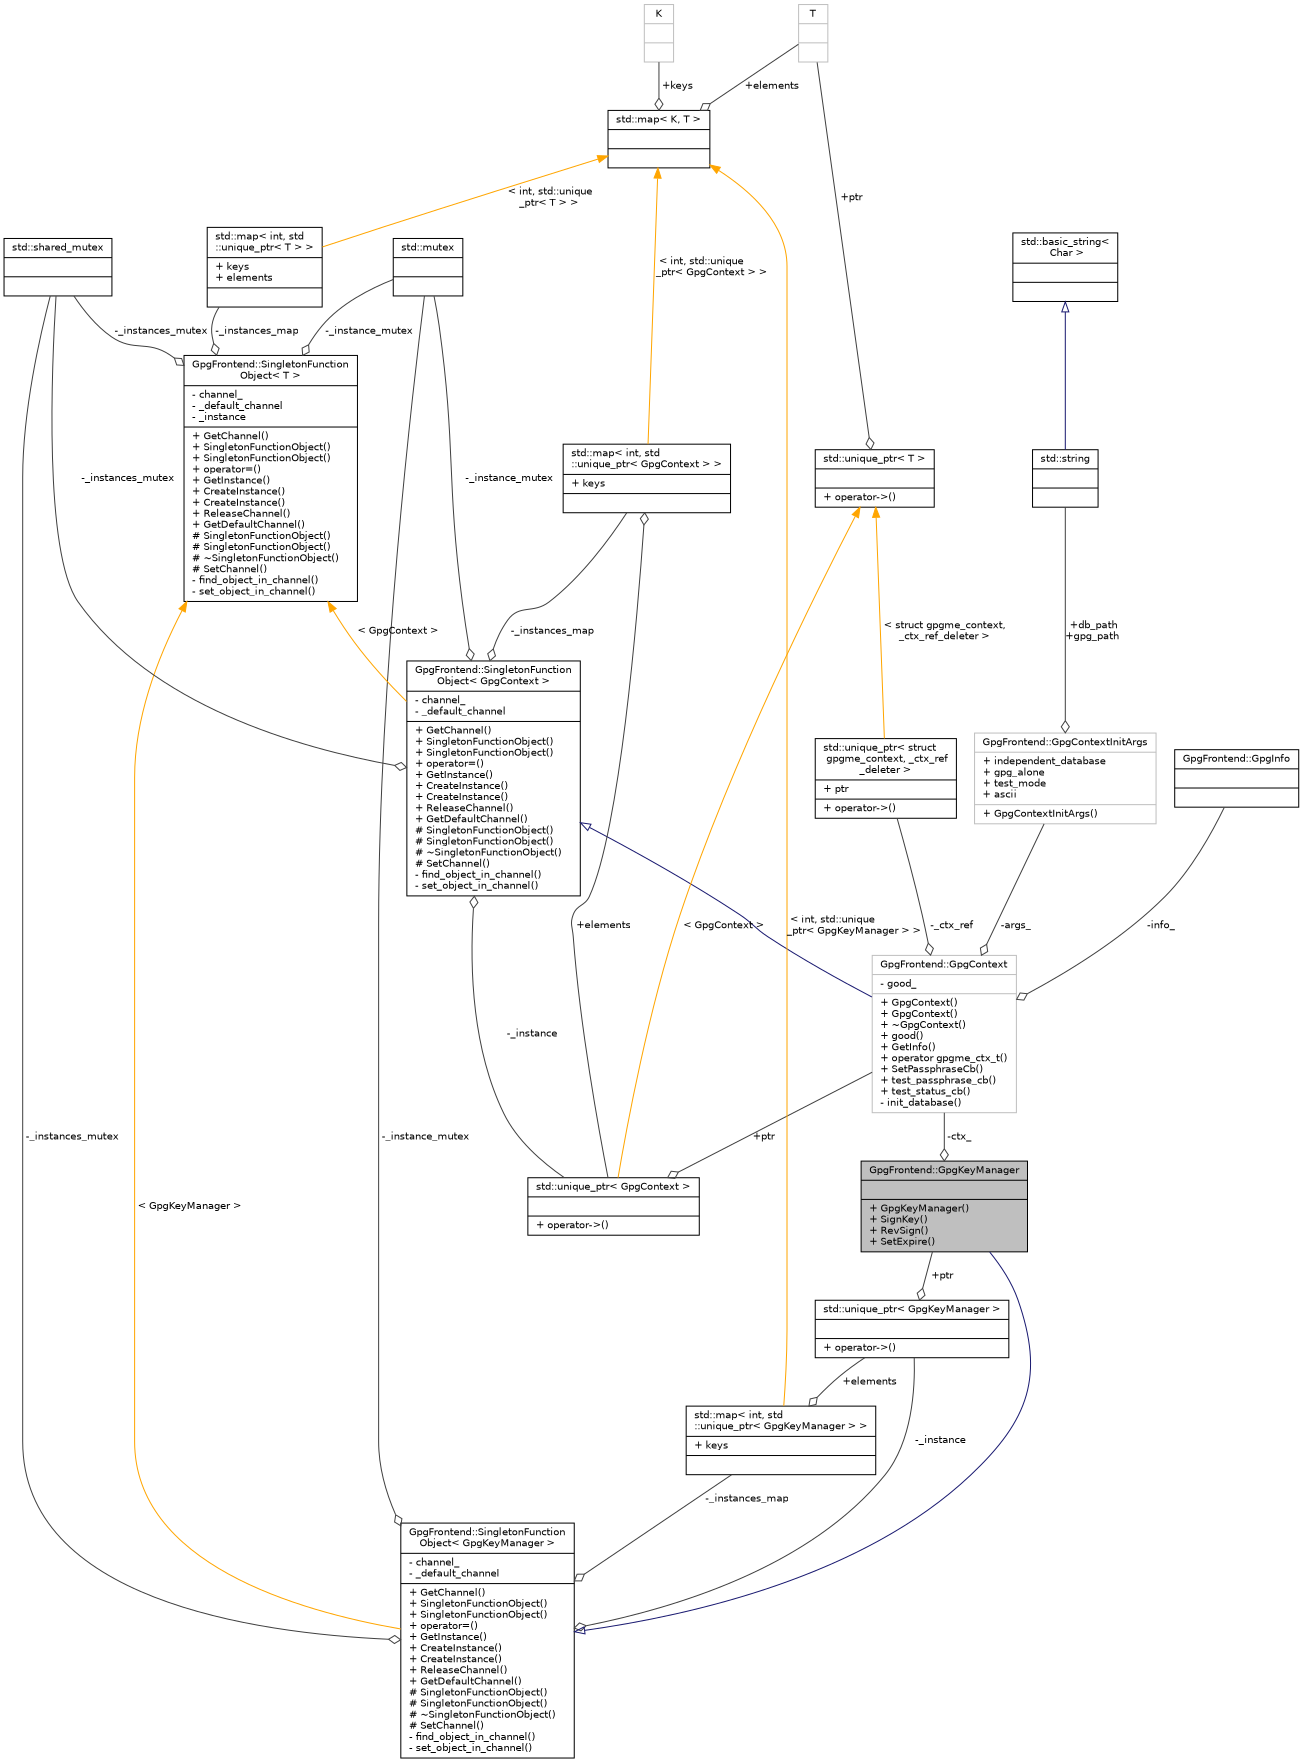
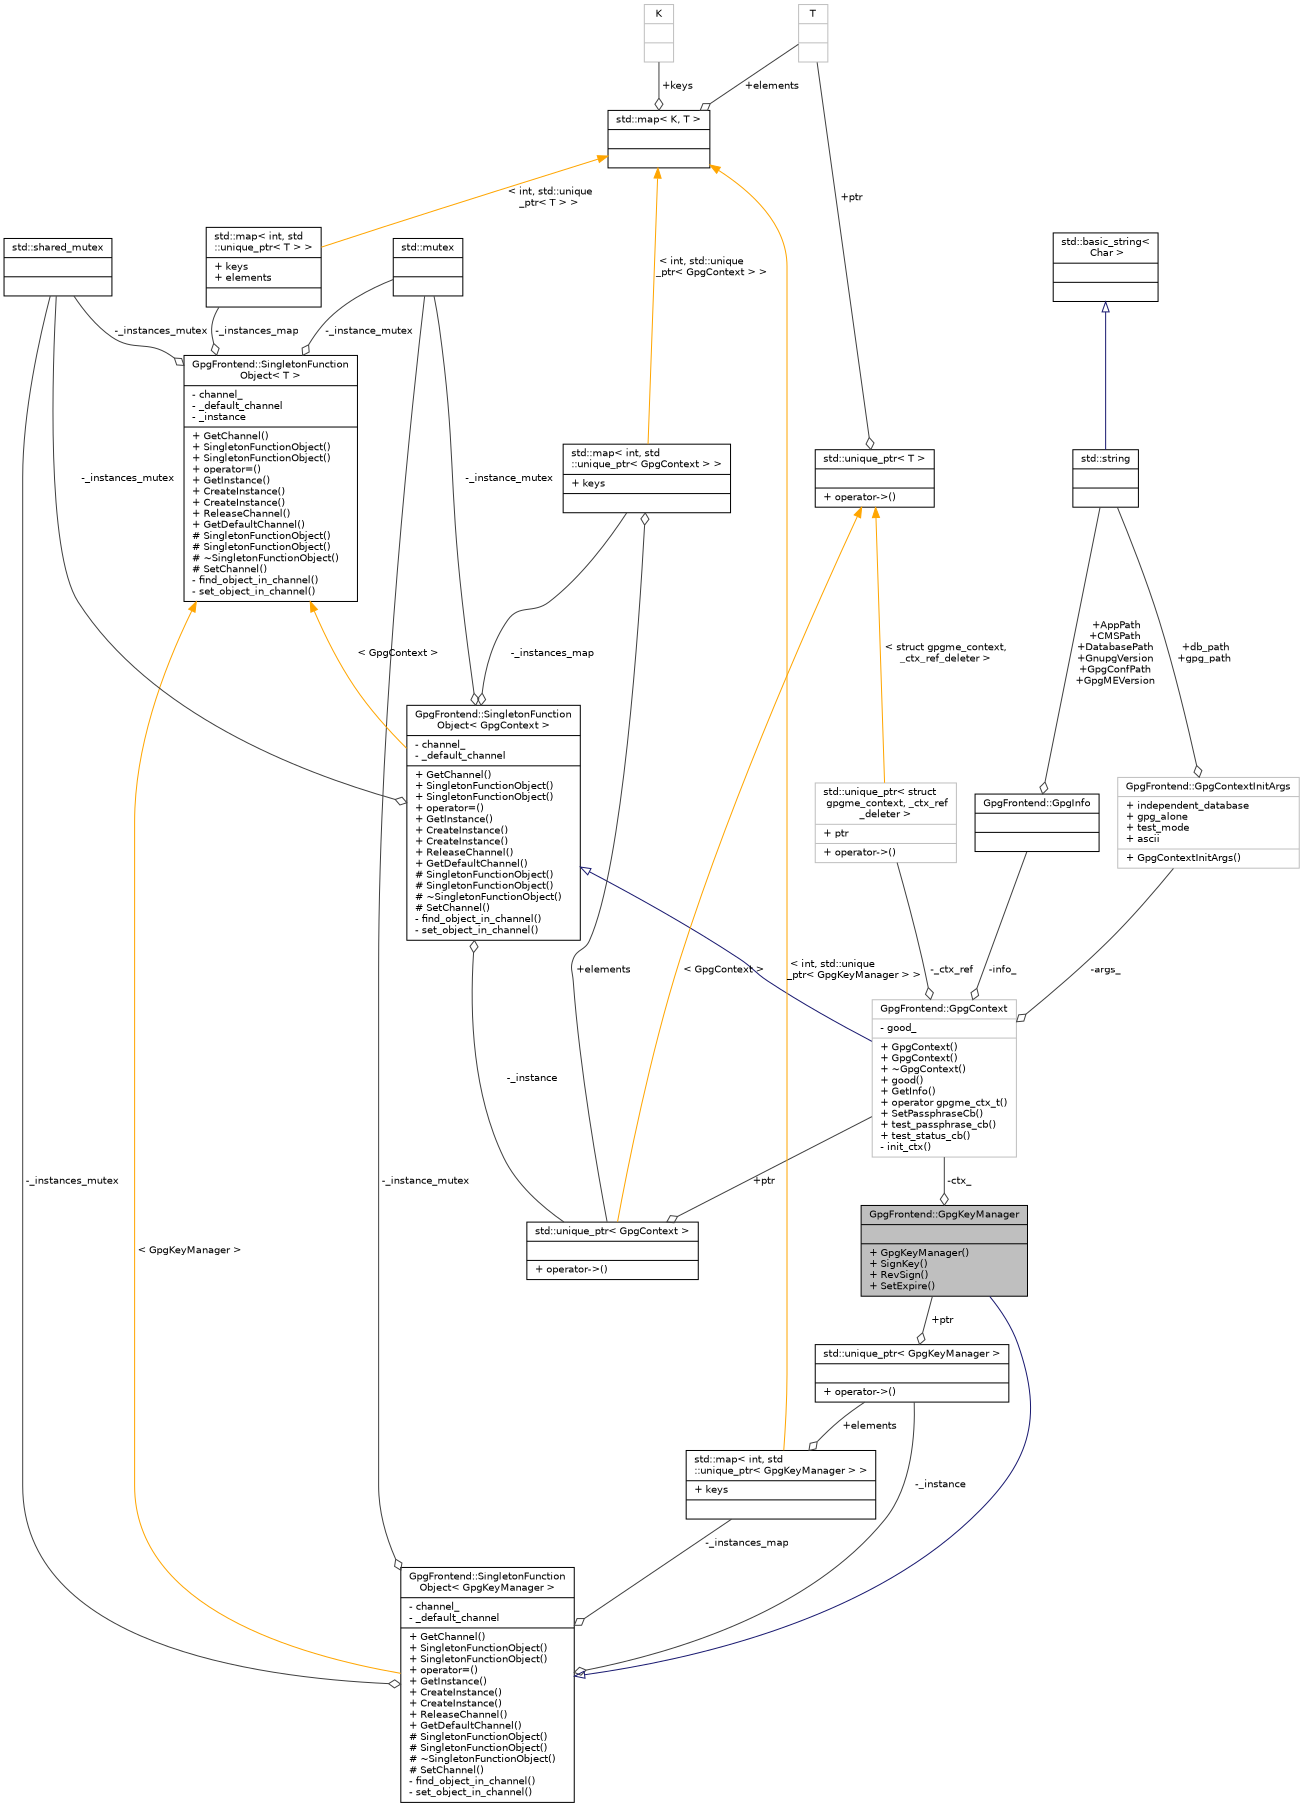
none -> (1073, 645)
(886, 778) -> (886, 823)
(921, 1103) -> (906, 1147)
